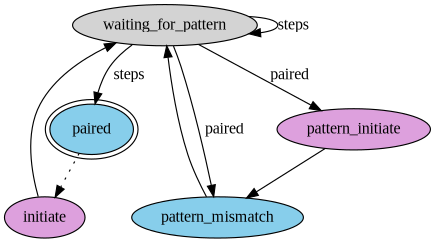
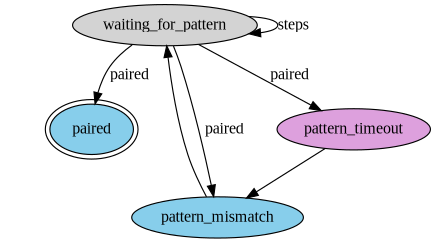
(129, 75) -> (129, 75)
(354, 129) -> (354, 129)
(45, 217) -> none
